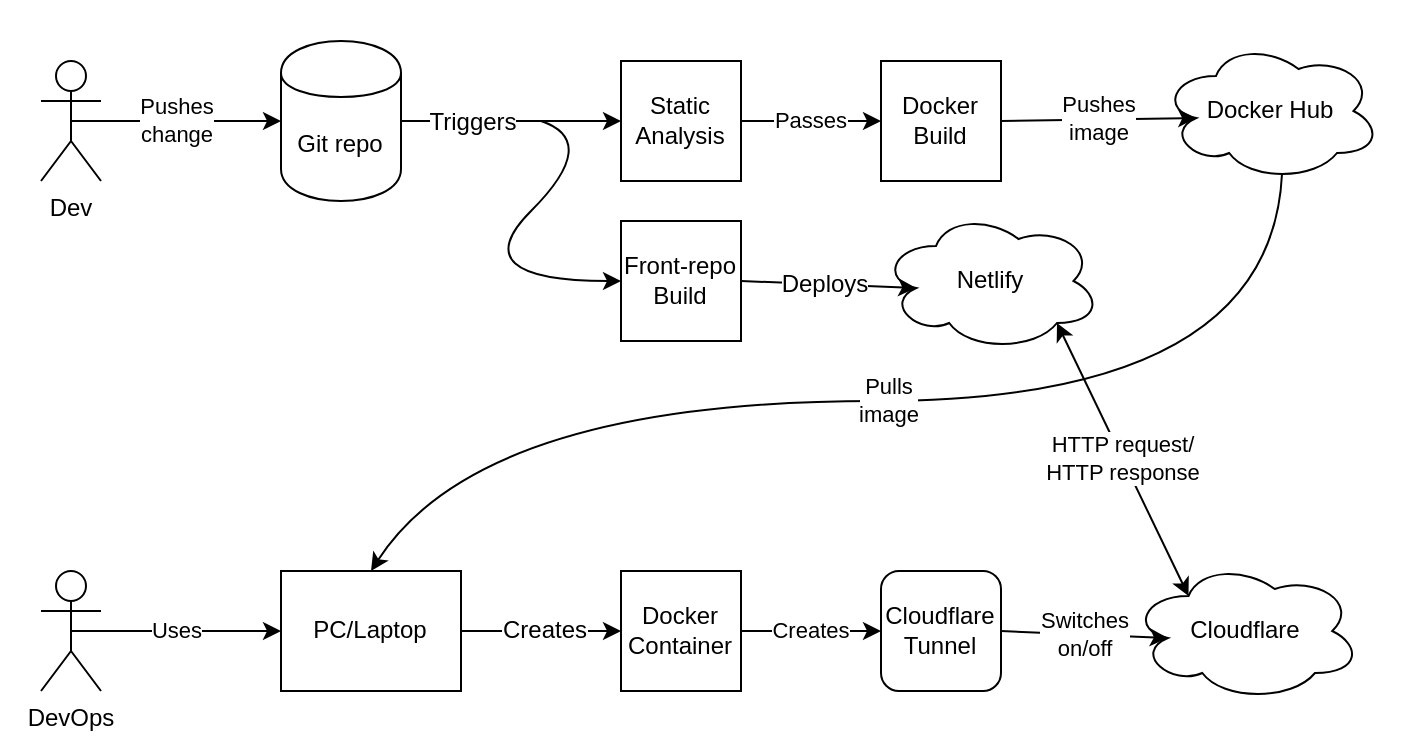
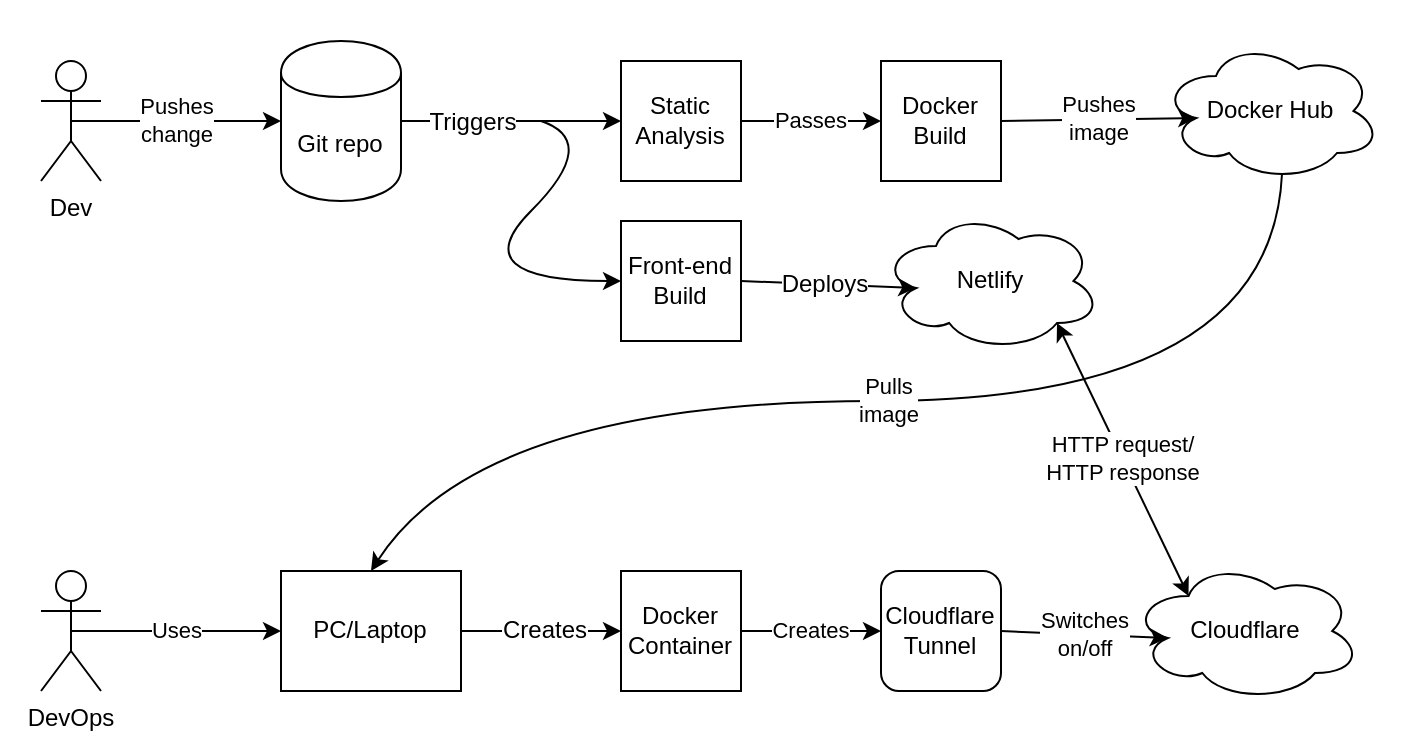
(681, 281) -> (681, 281)
